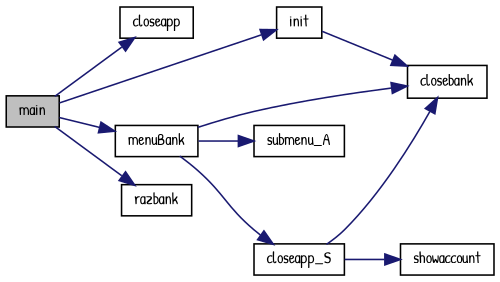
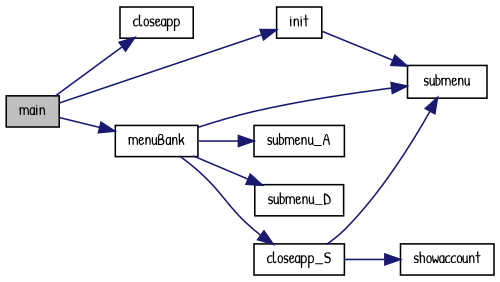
(447, 82) -> (447, 82)
(157, 200) -> none
none -> (299, 200)
